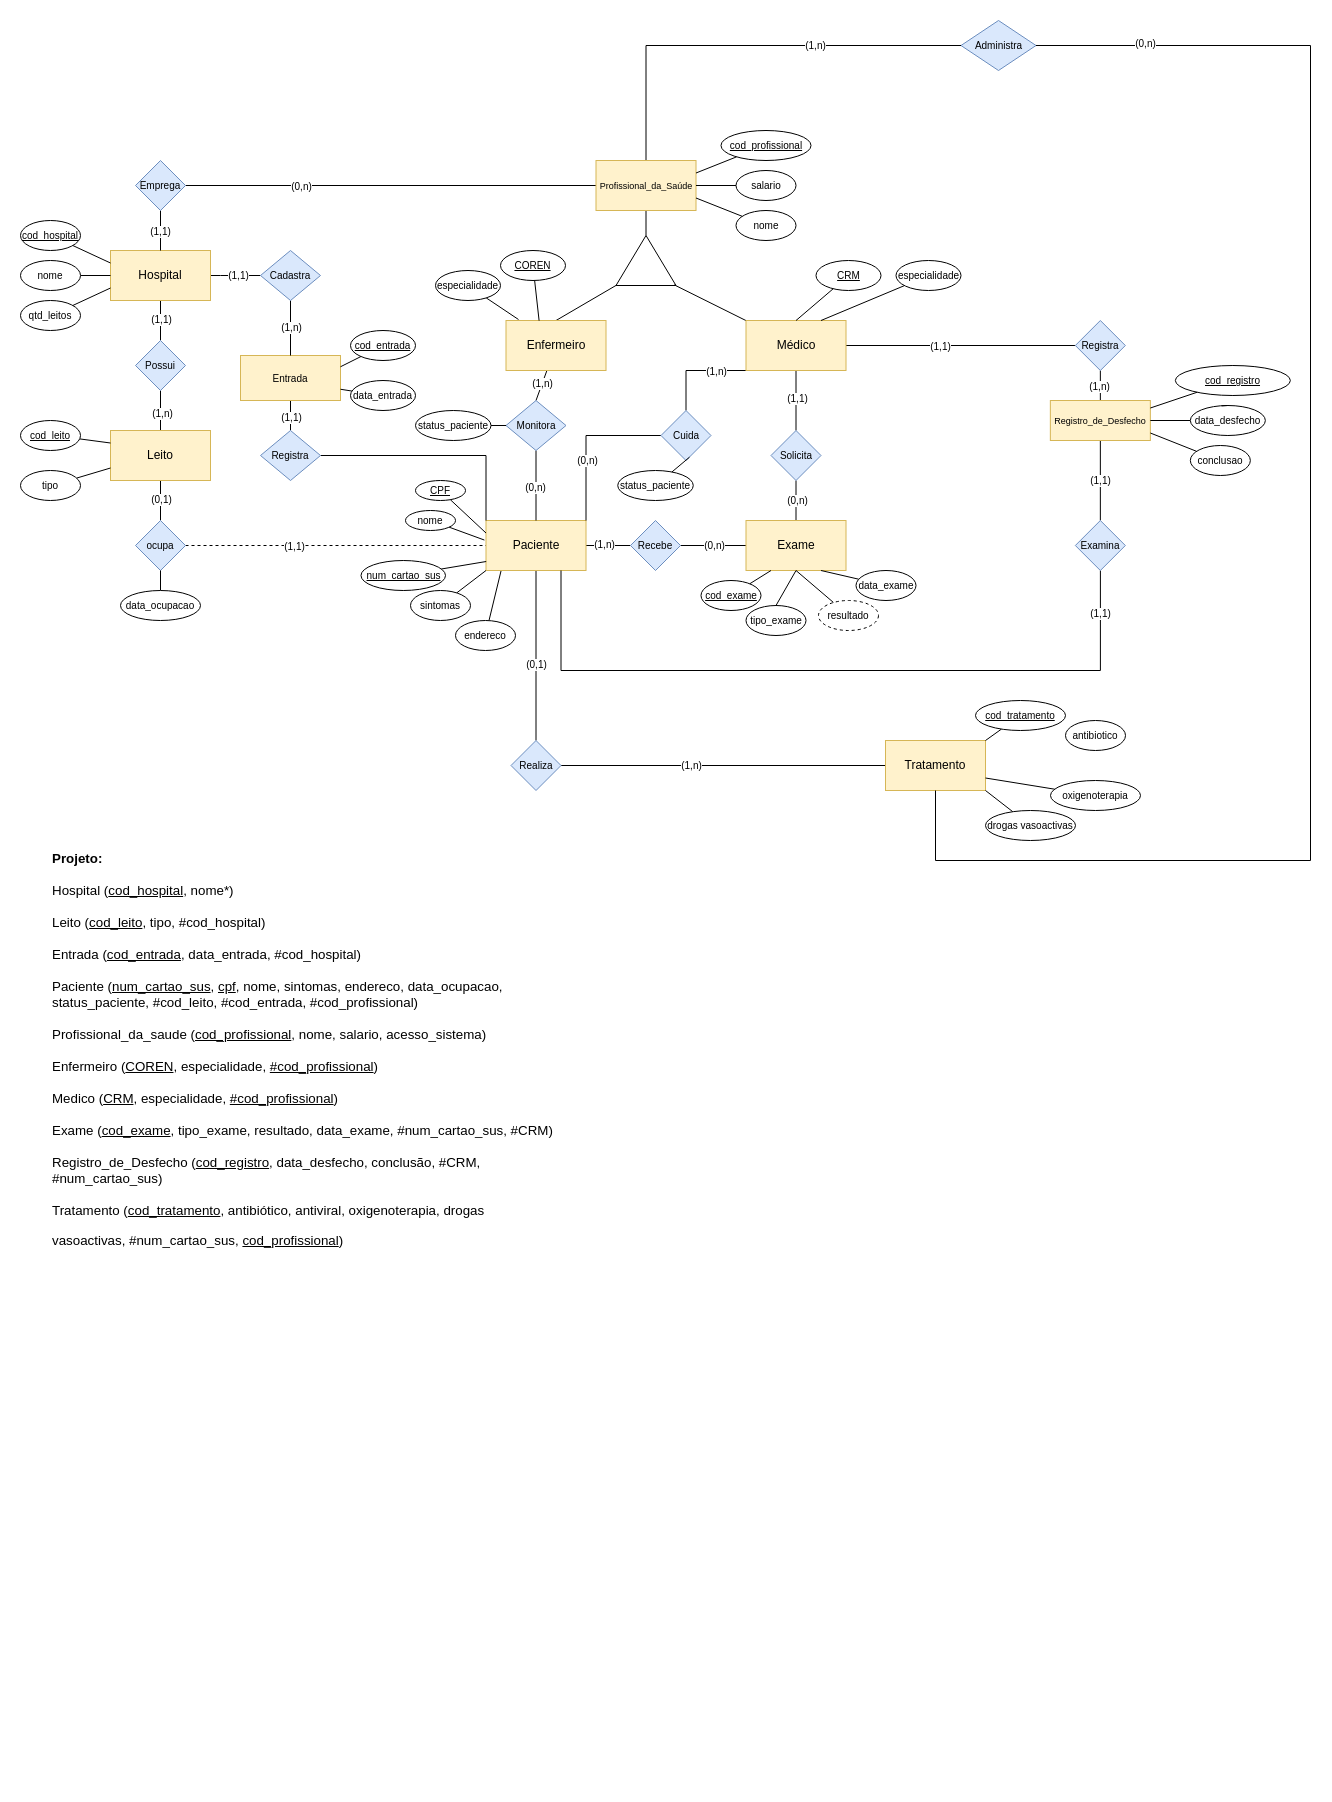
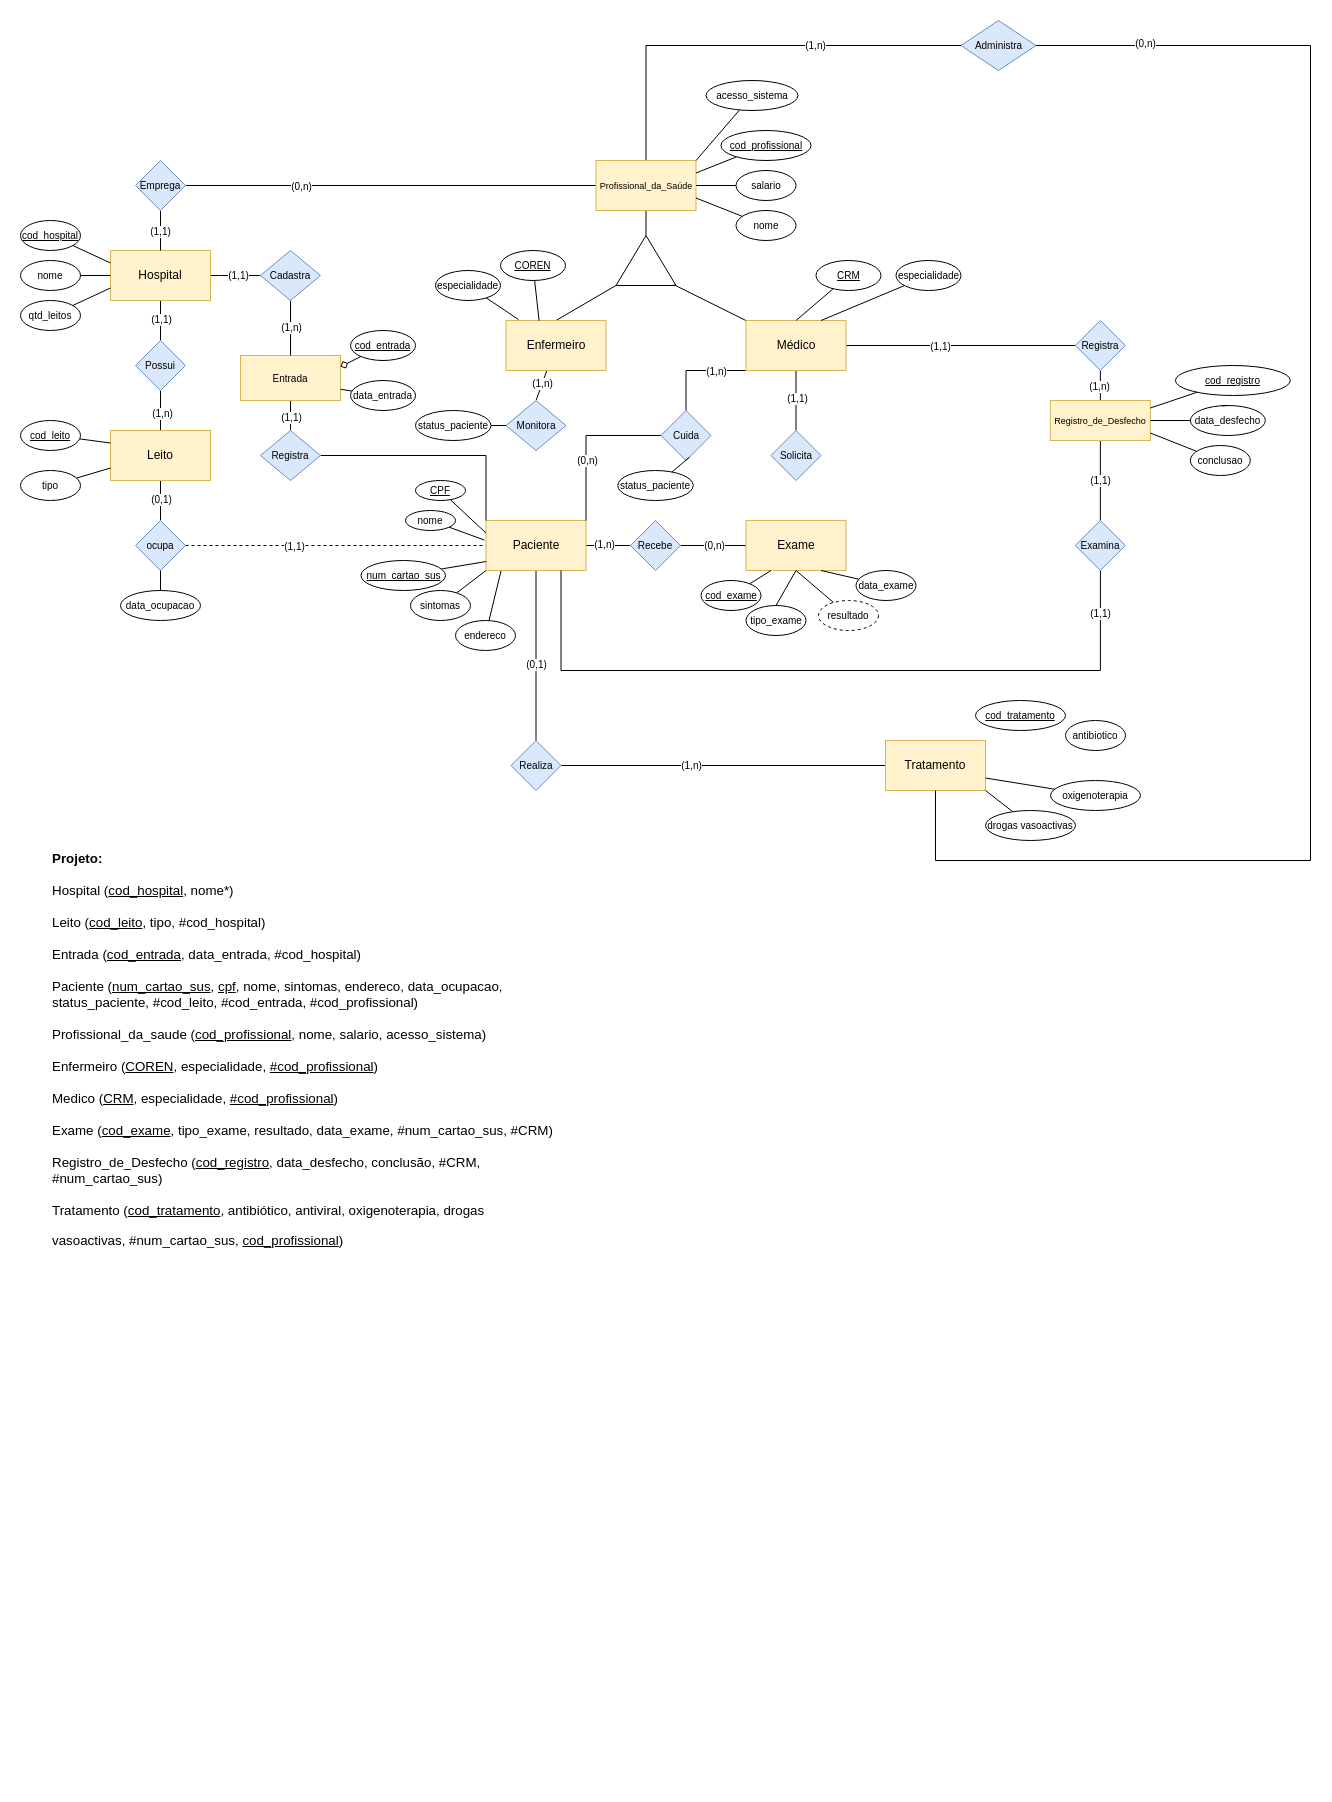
none -> (752, 96)
none -> (718, 135)
(345, 364) -> (348, 363)
(536, 486) -> none
(796, 501) -> none
(994, 734) -> none
